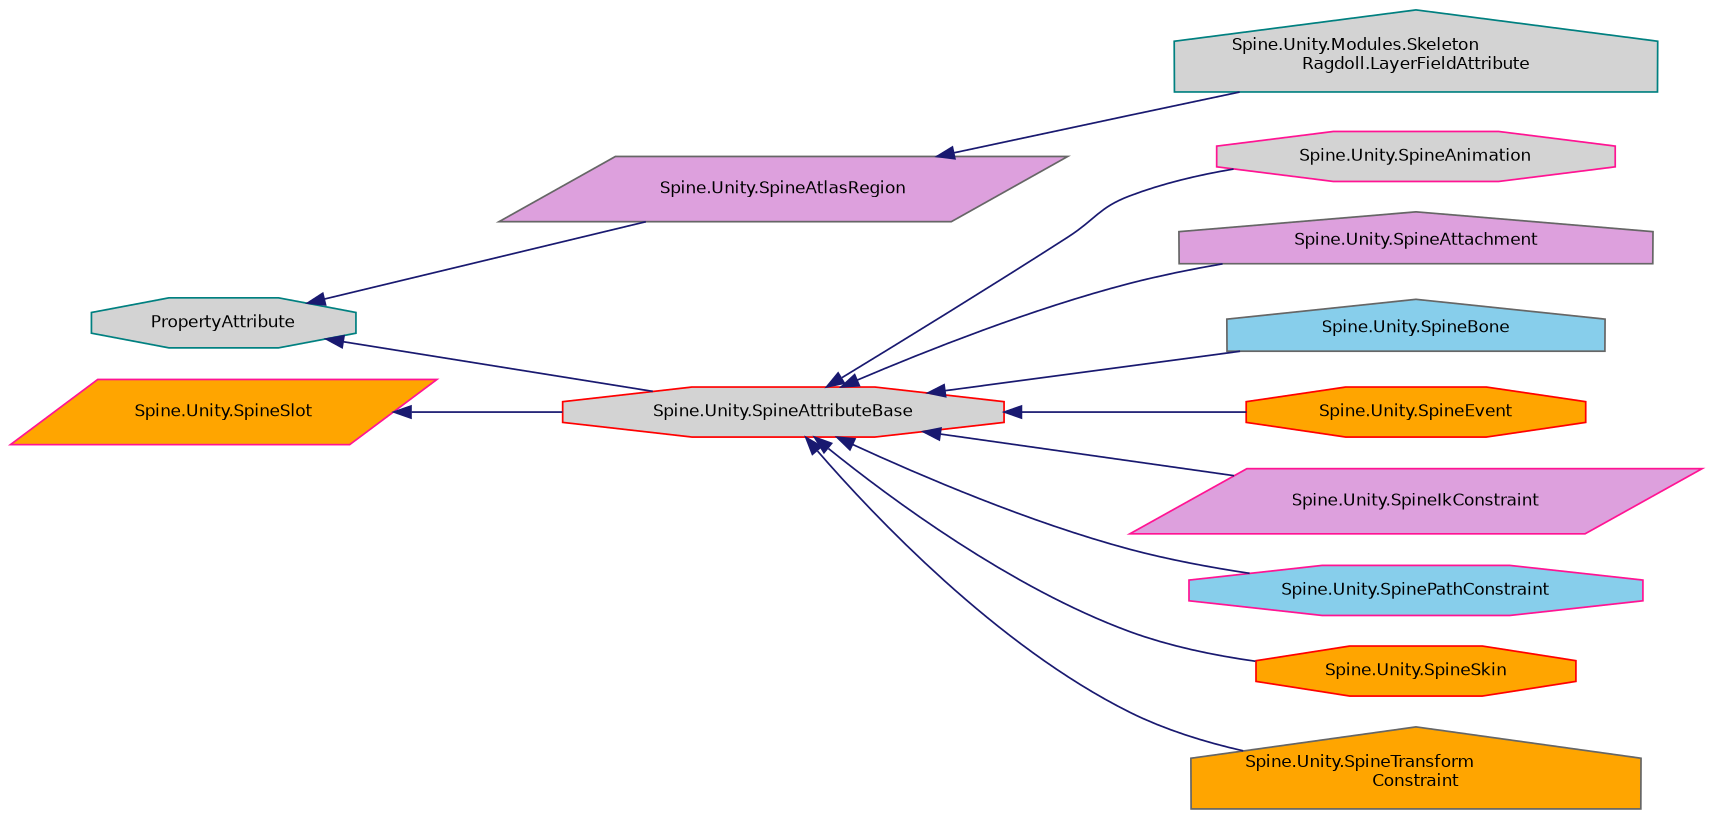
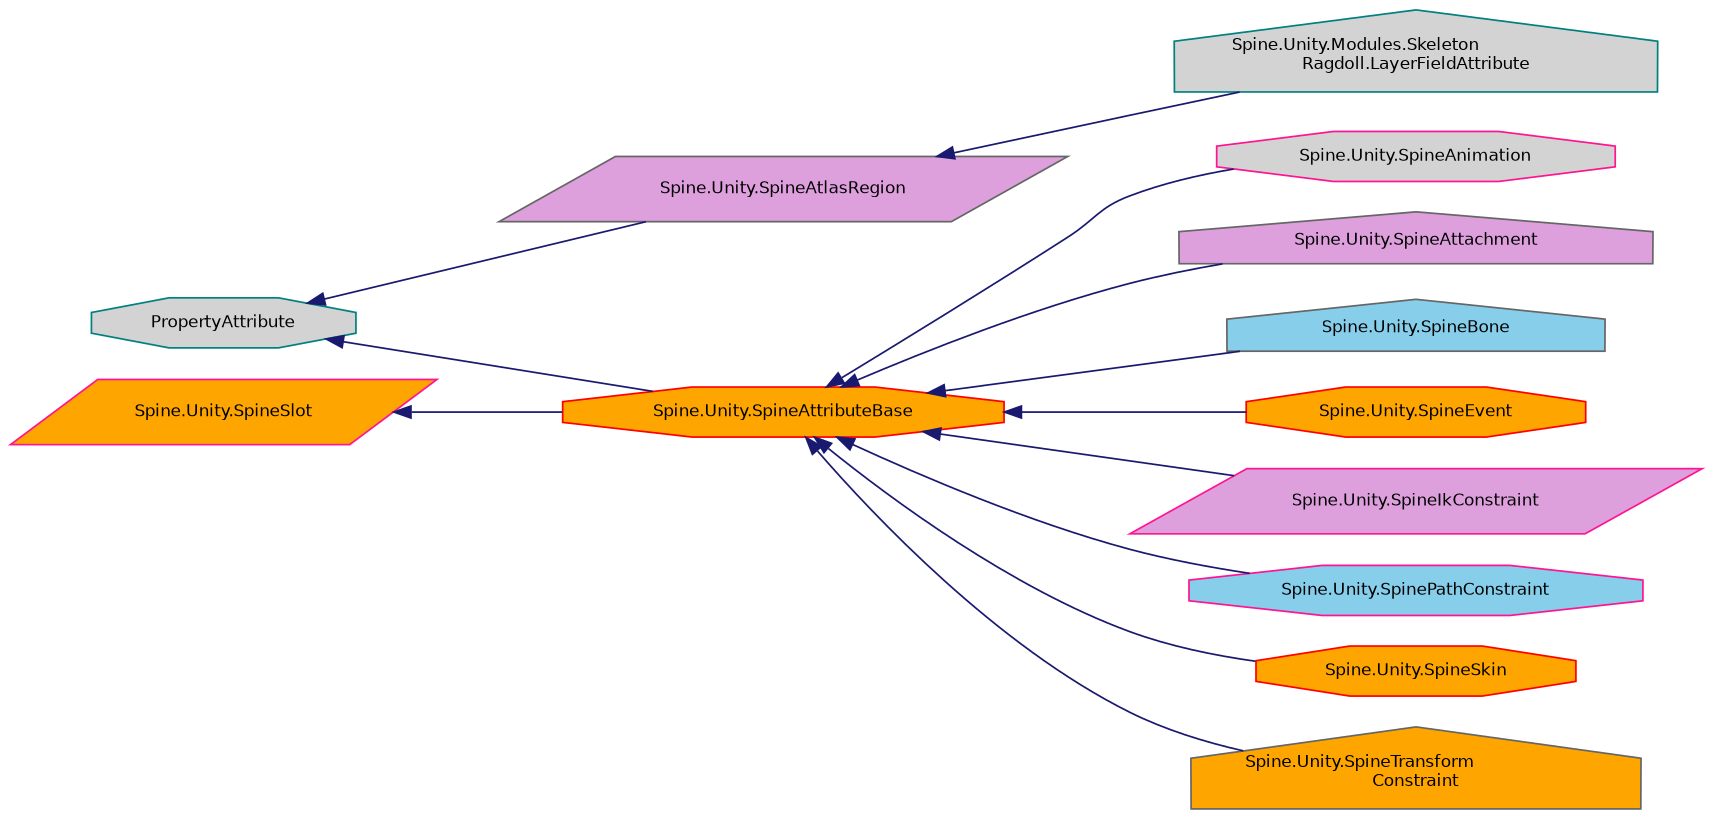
(783, 412) -> (783, 412)
